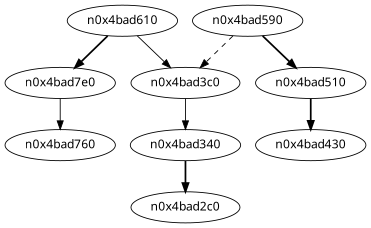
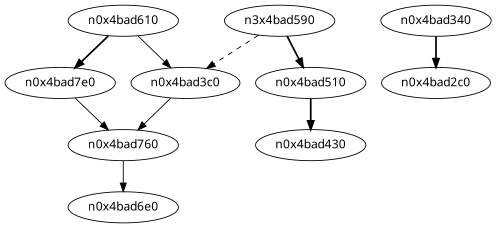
(248, 21) -> (280, 21)
(185, 110) -> (158, 111)
none -> (123, 207)
